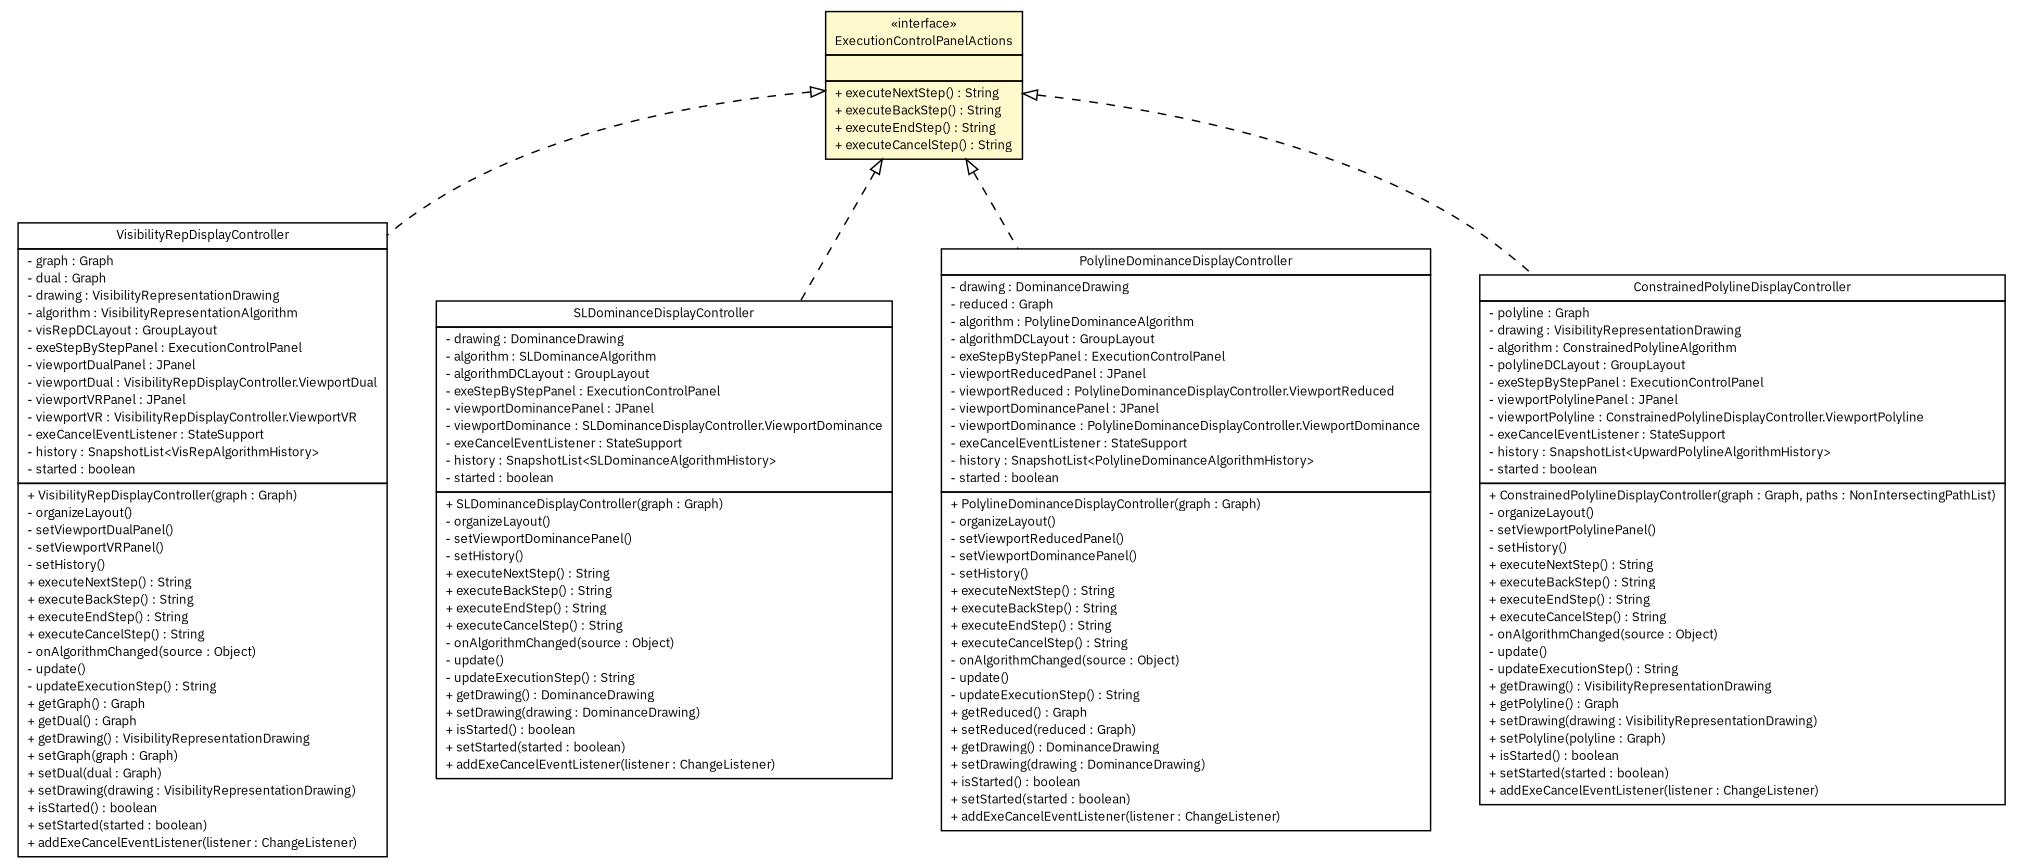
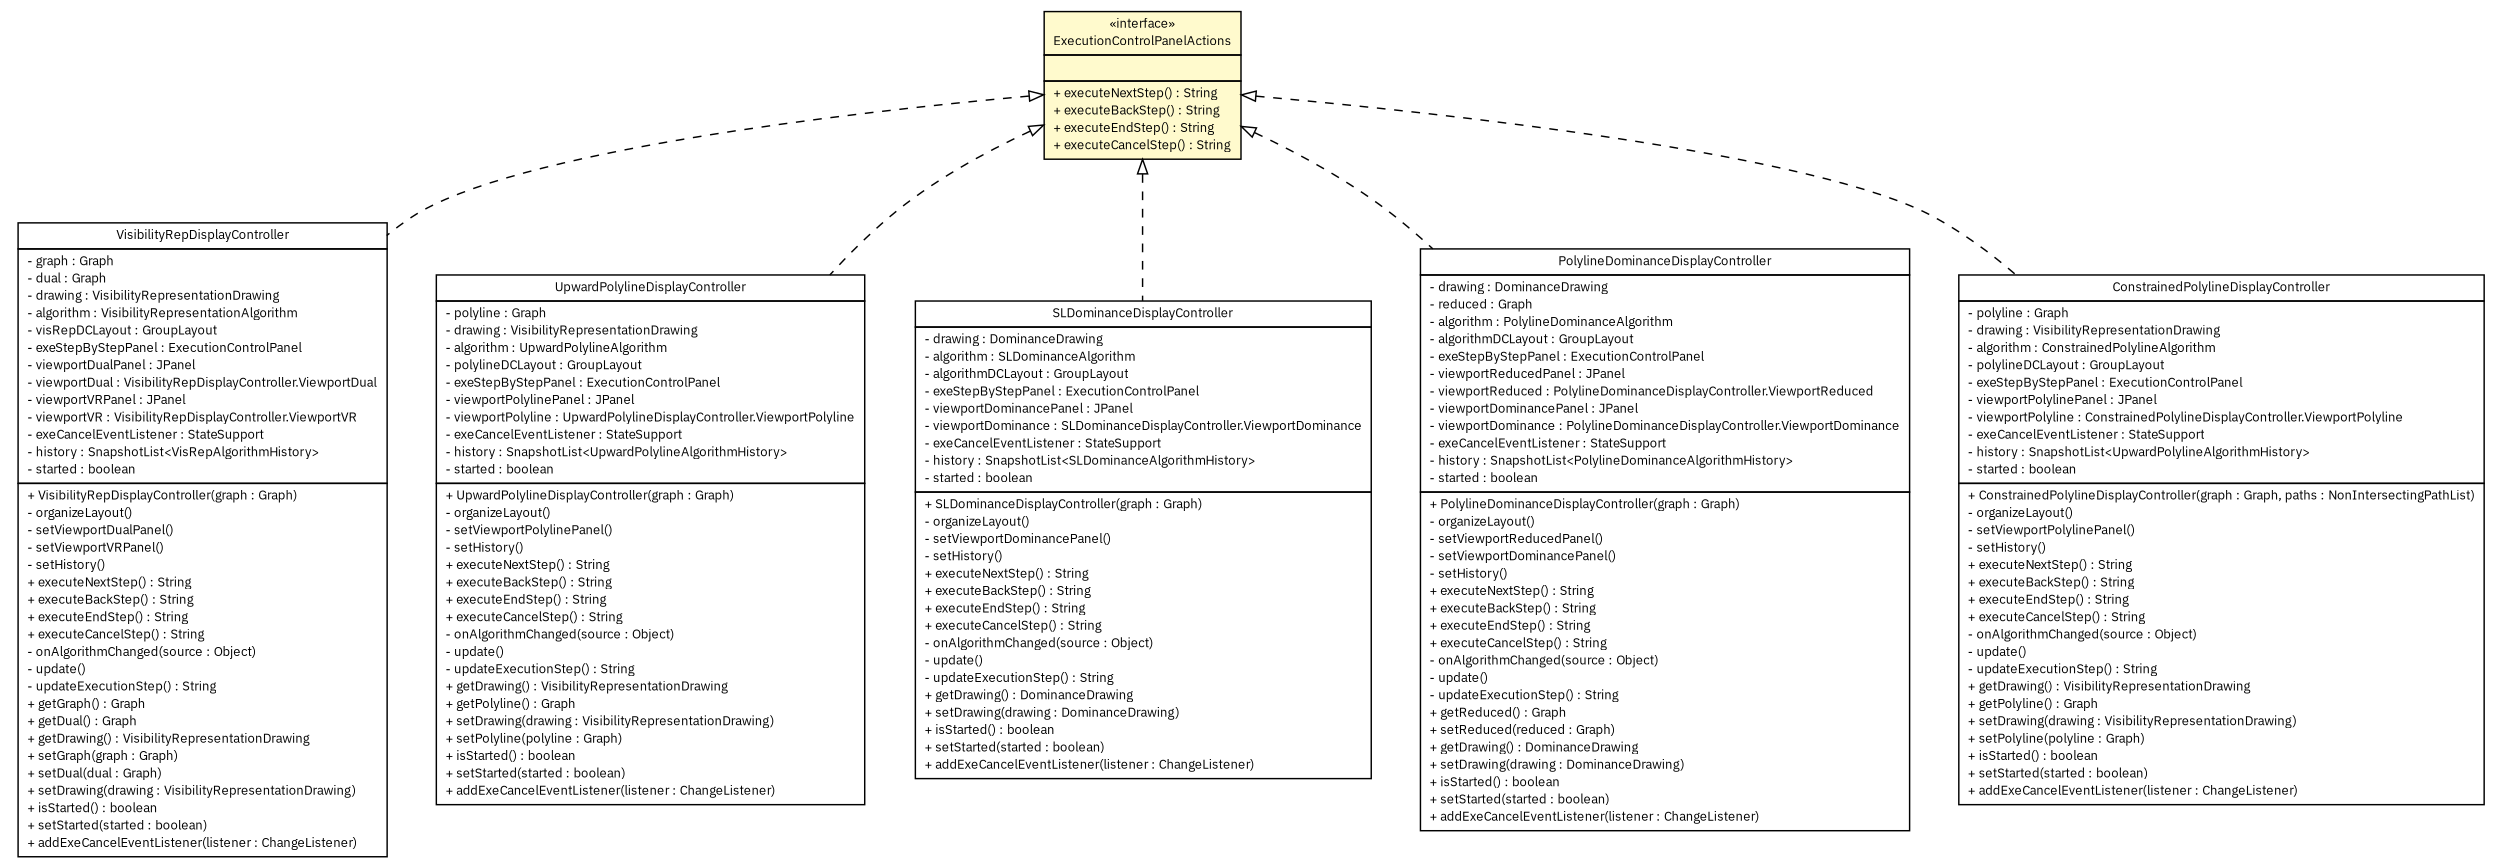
none -> (651, 540)
